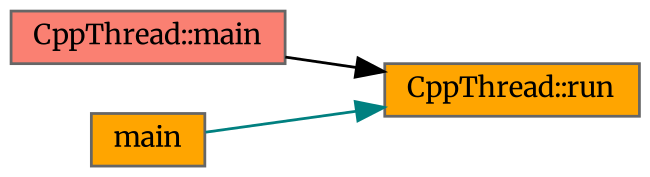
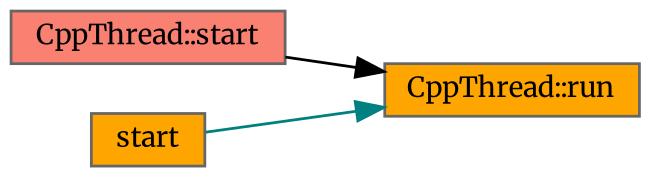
(148, 37) -> (148, 37)
(148, 140) -> (148, 140)
